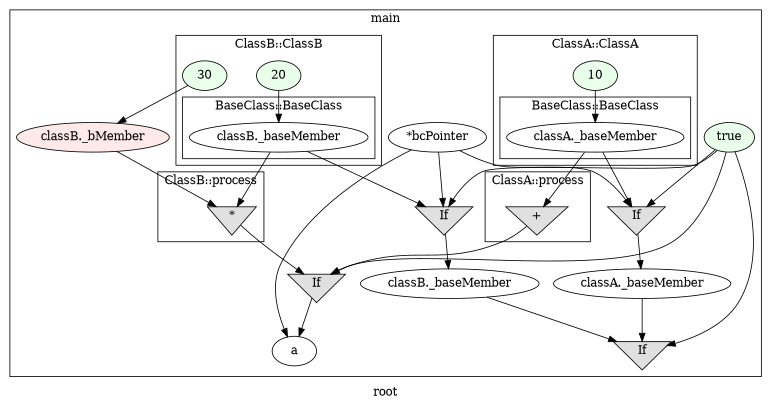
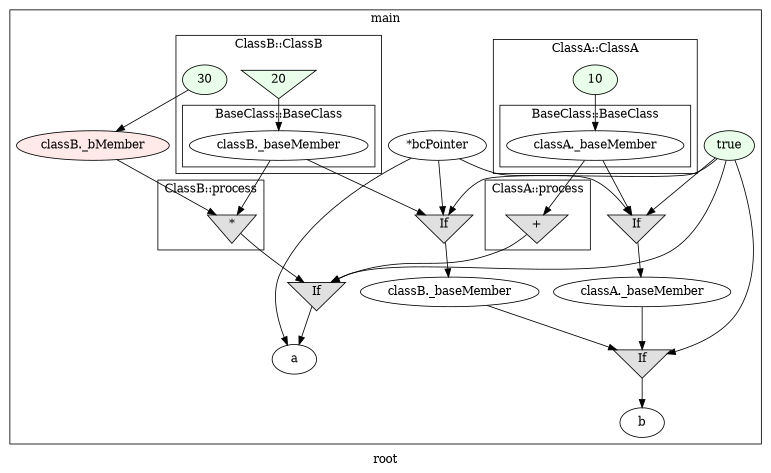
(279, 76) -> (279, 80)
none -> (642, 423)
